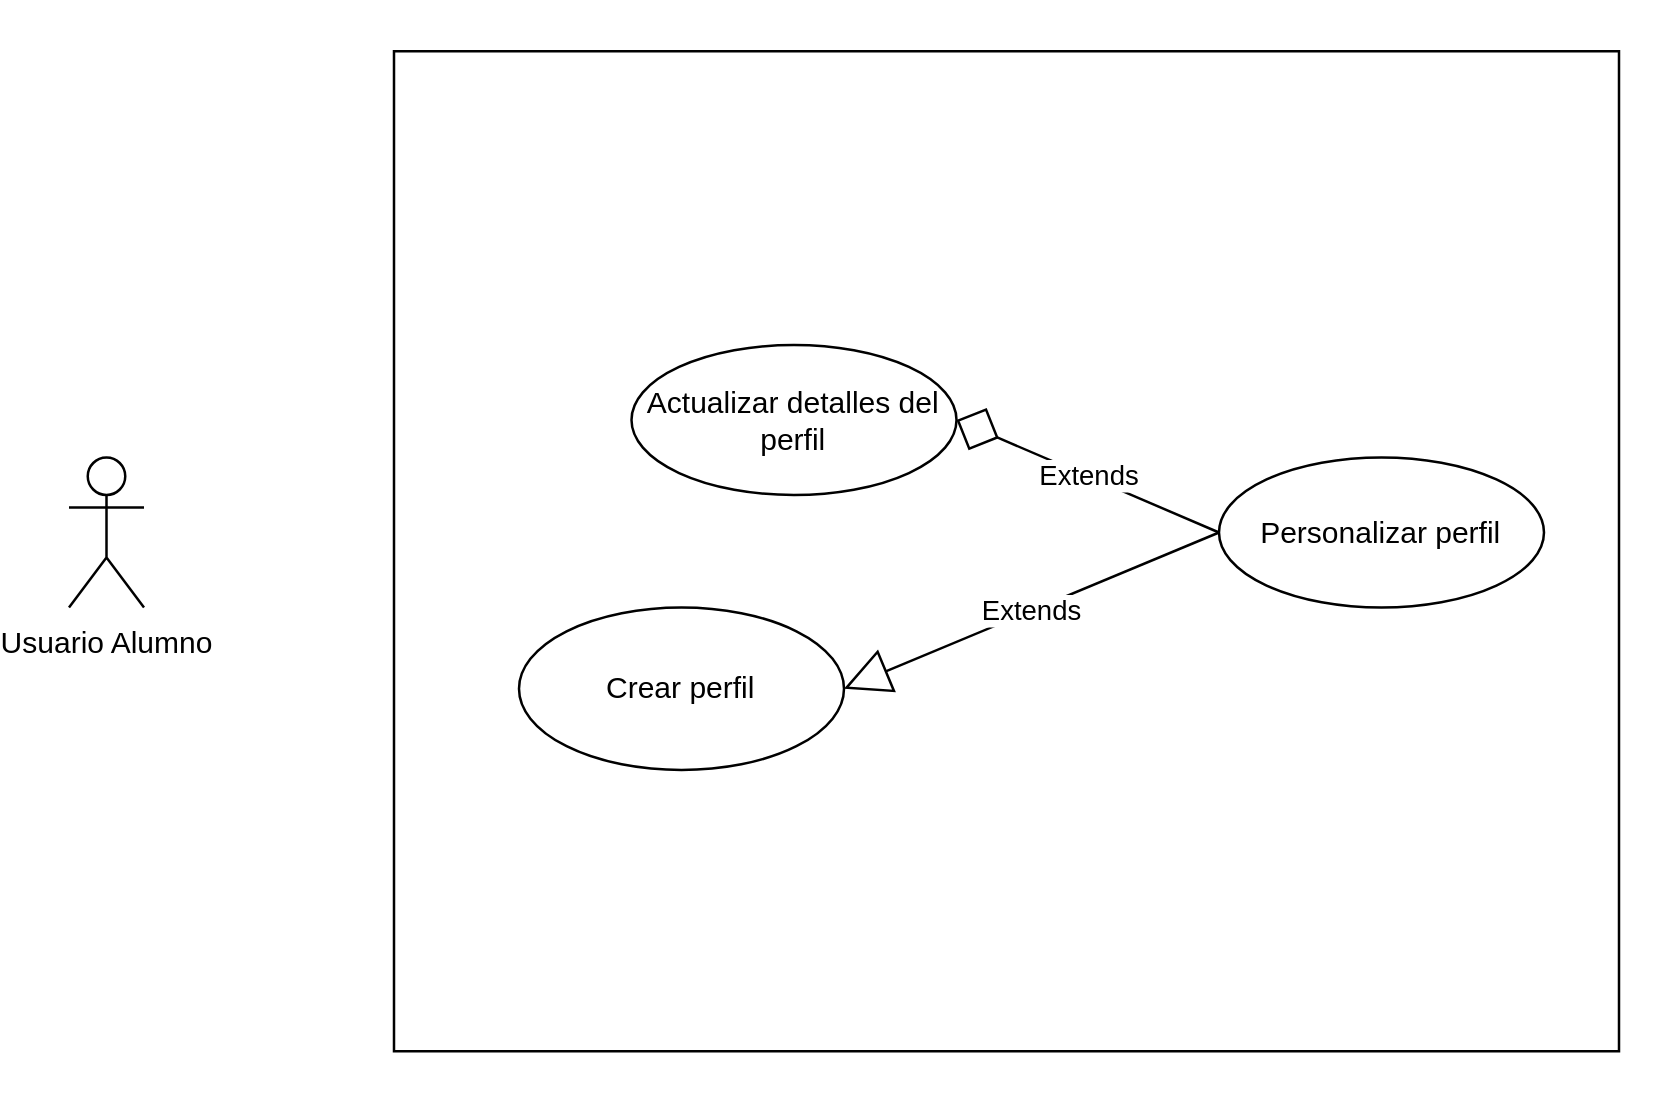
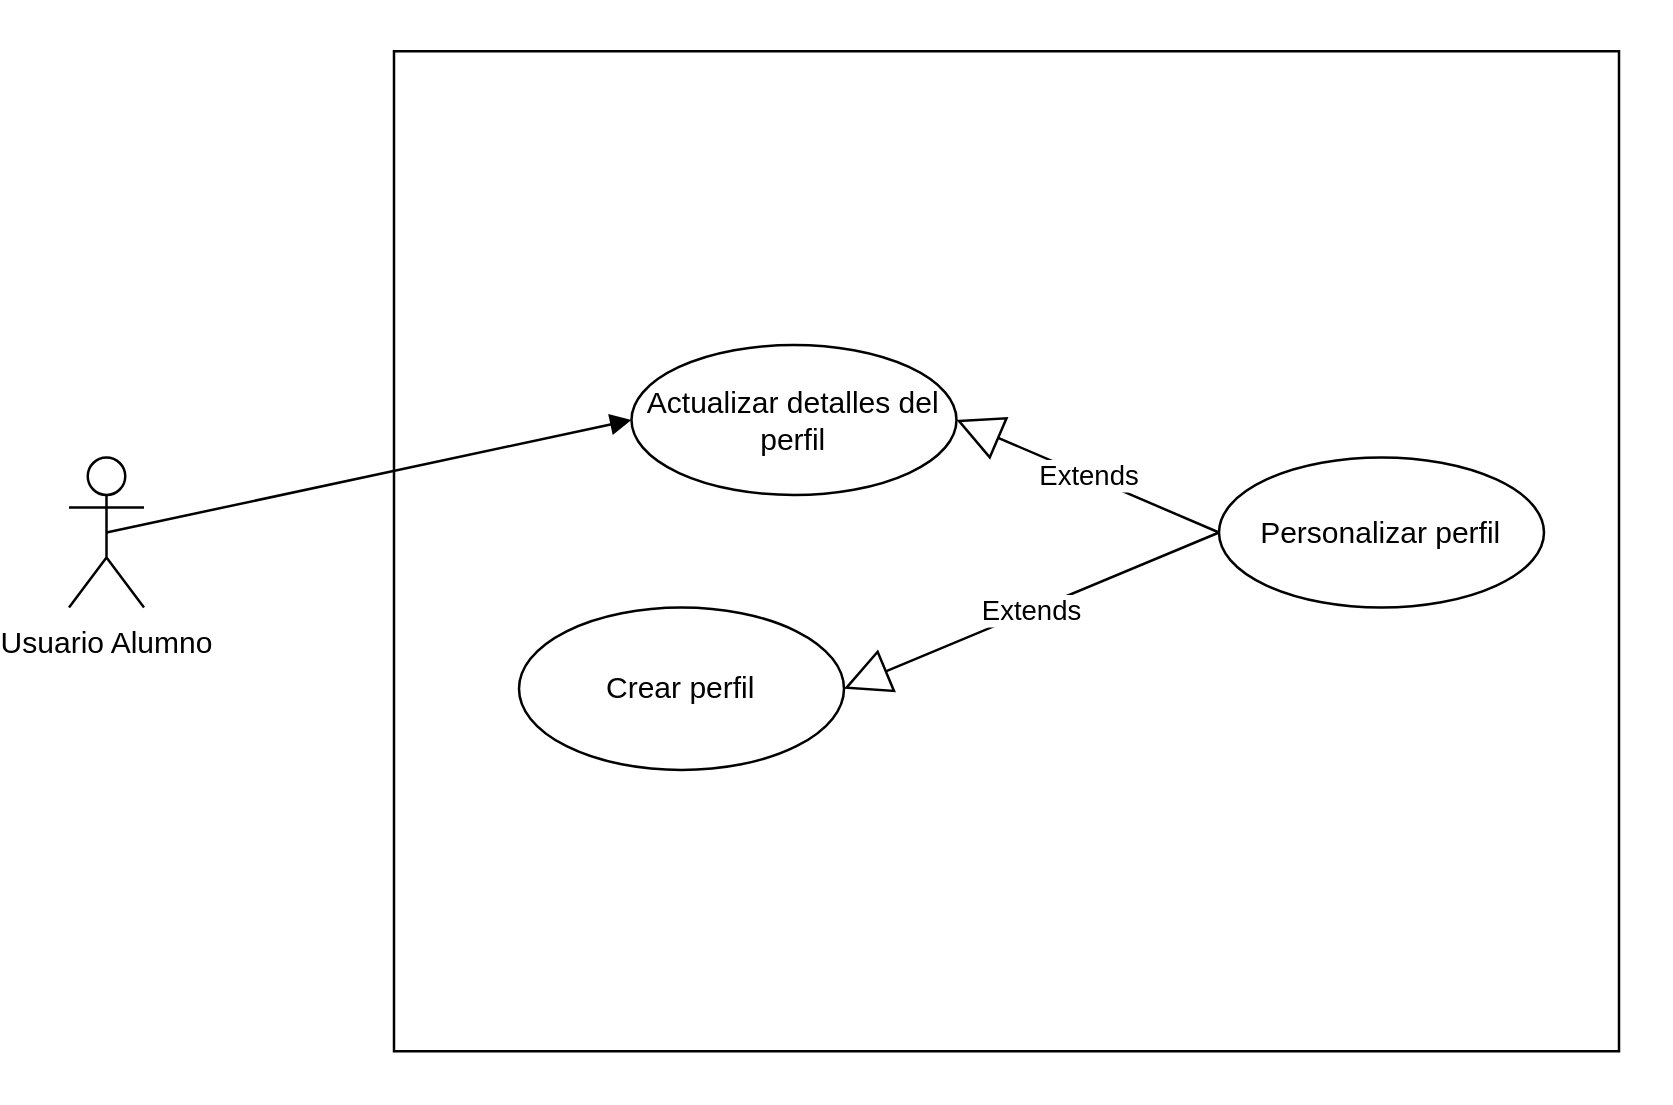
(999, 438) -> (999, 438)
none -> (373, 475)
